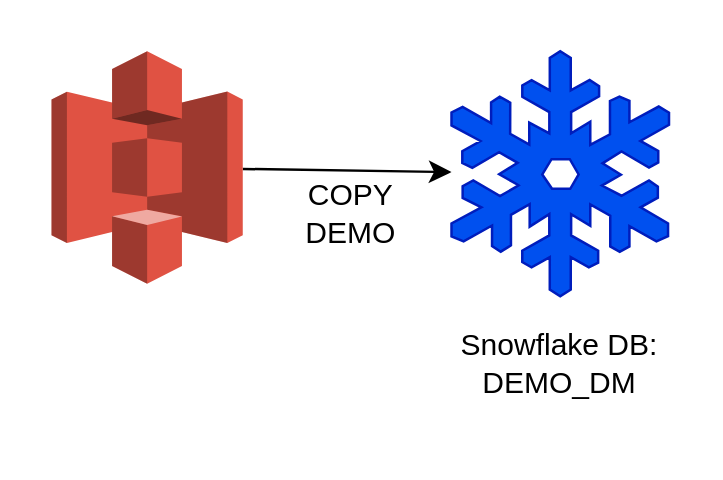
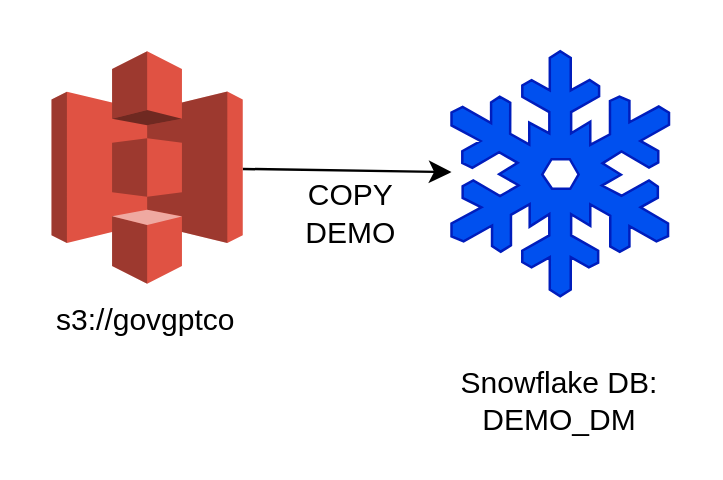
none -> (147, 321)
(559, 364) -> (559, 401)
